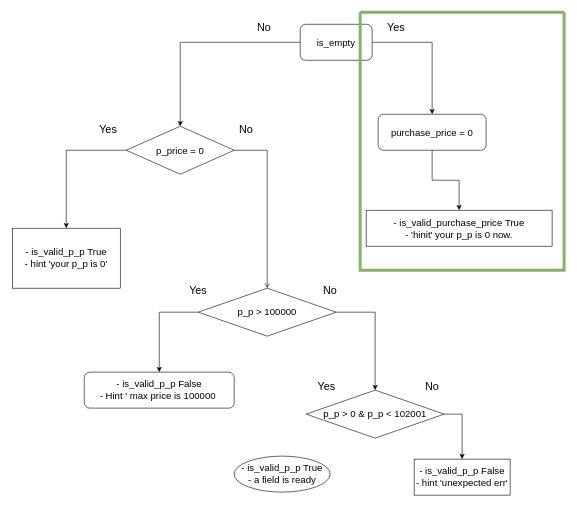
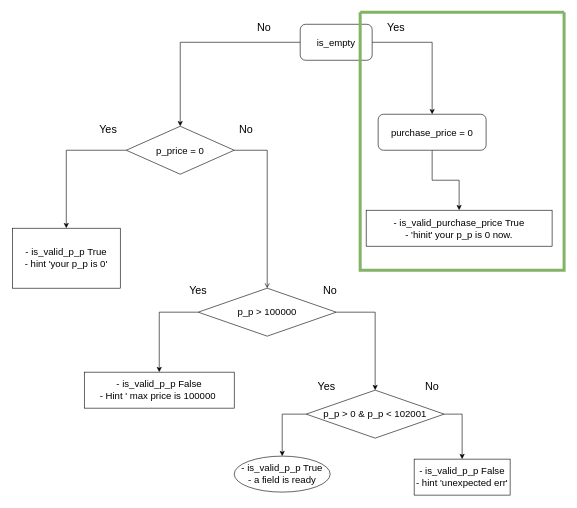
(159, 390) -> (159, 390)
none -> (282, 414)
